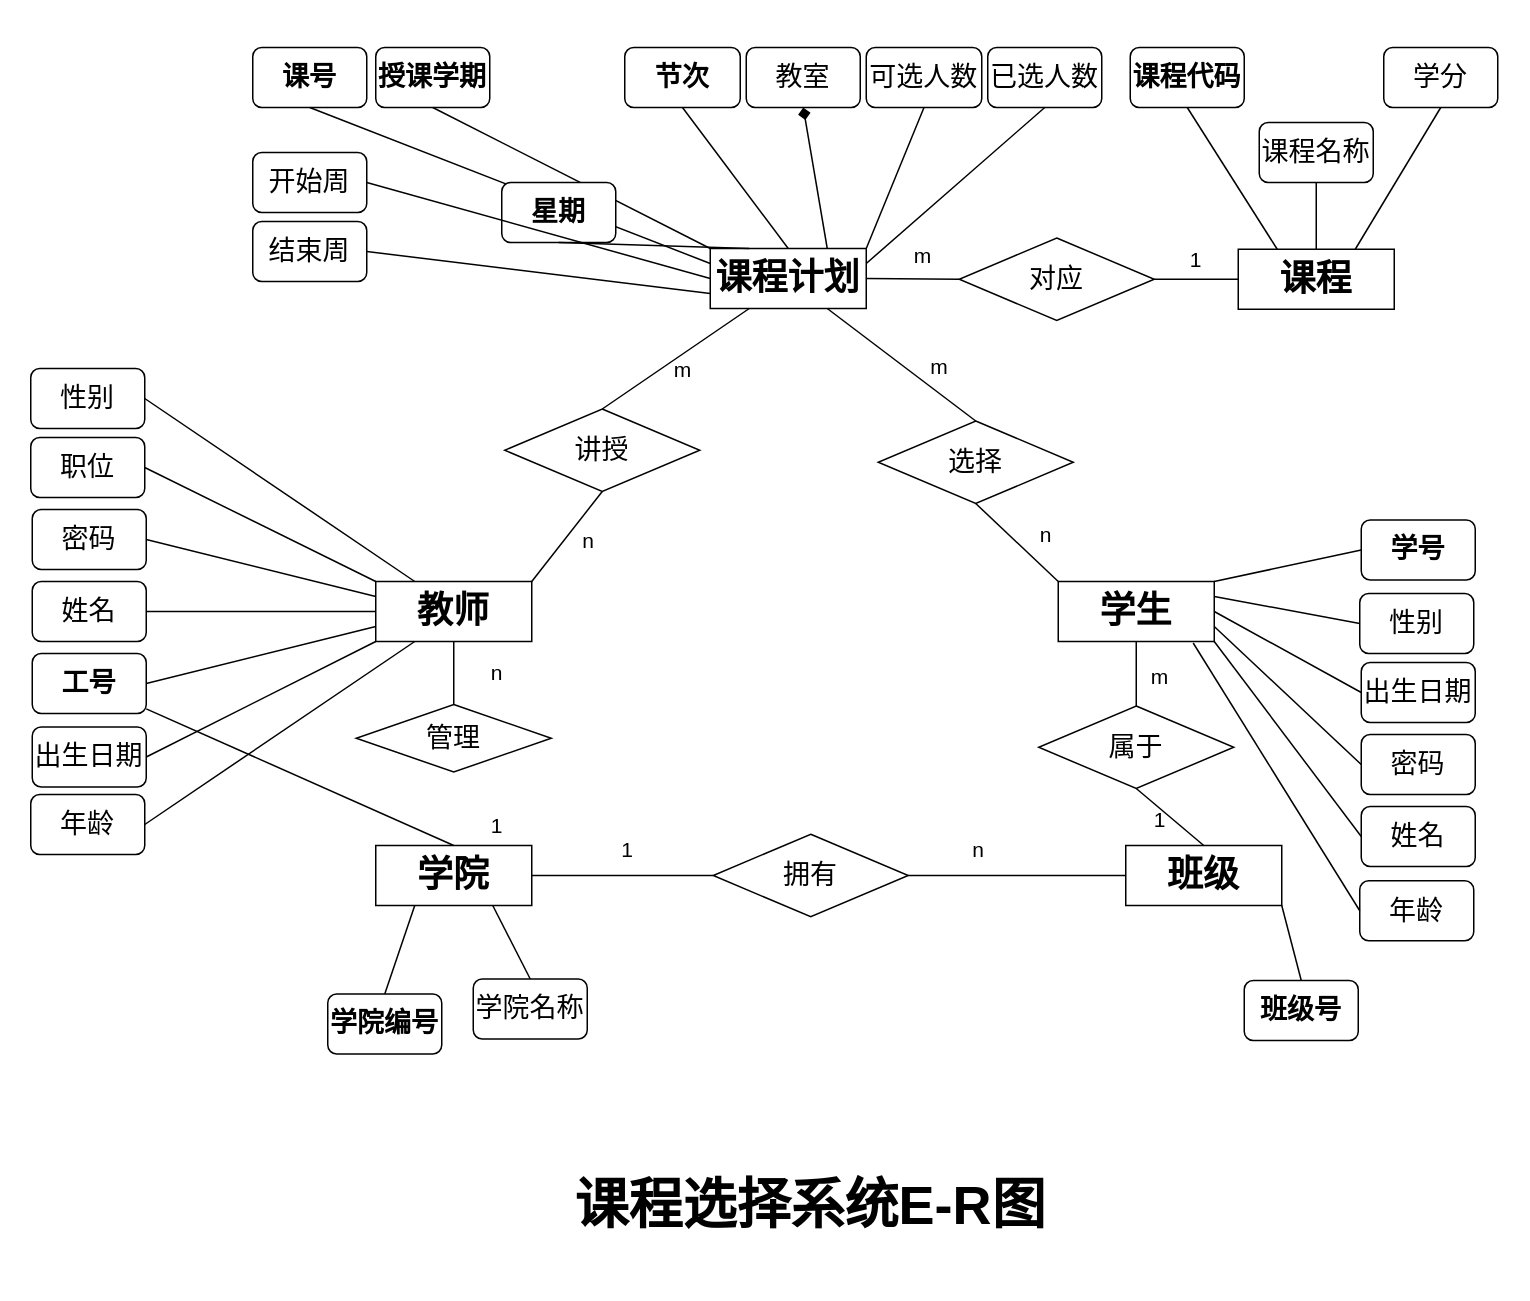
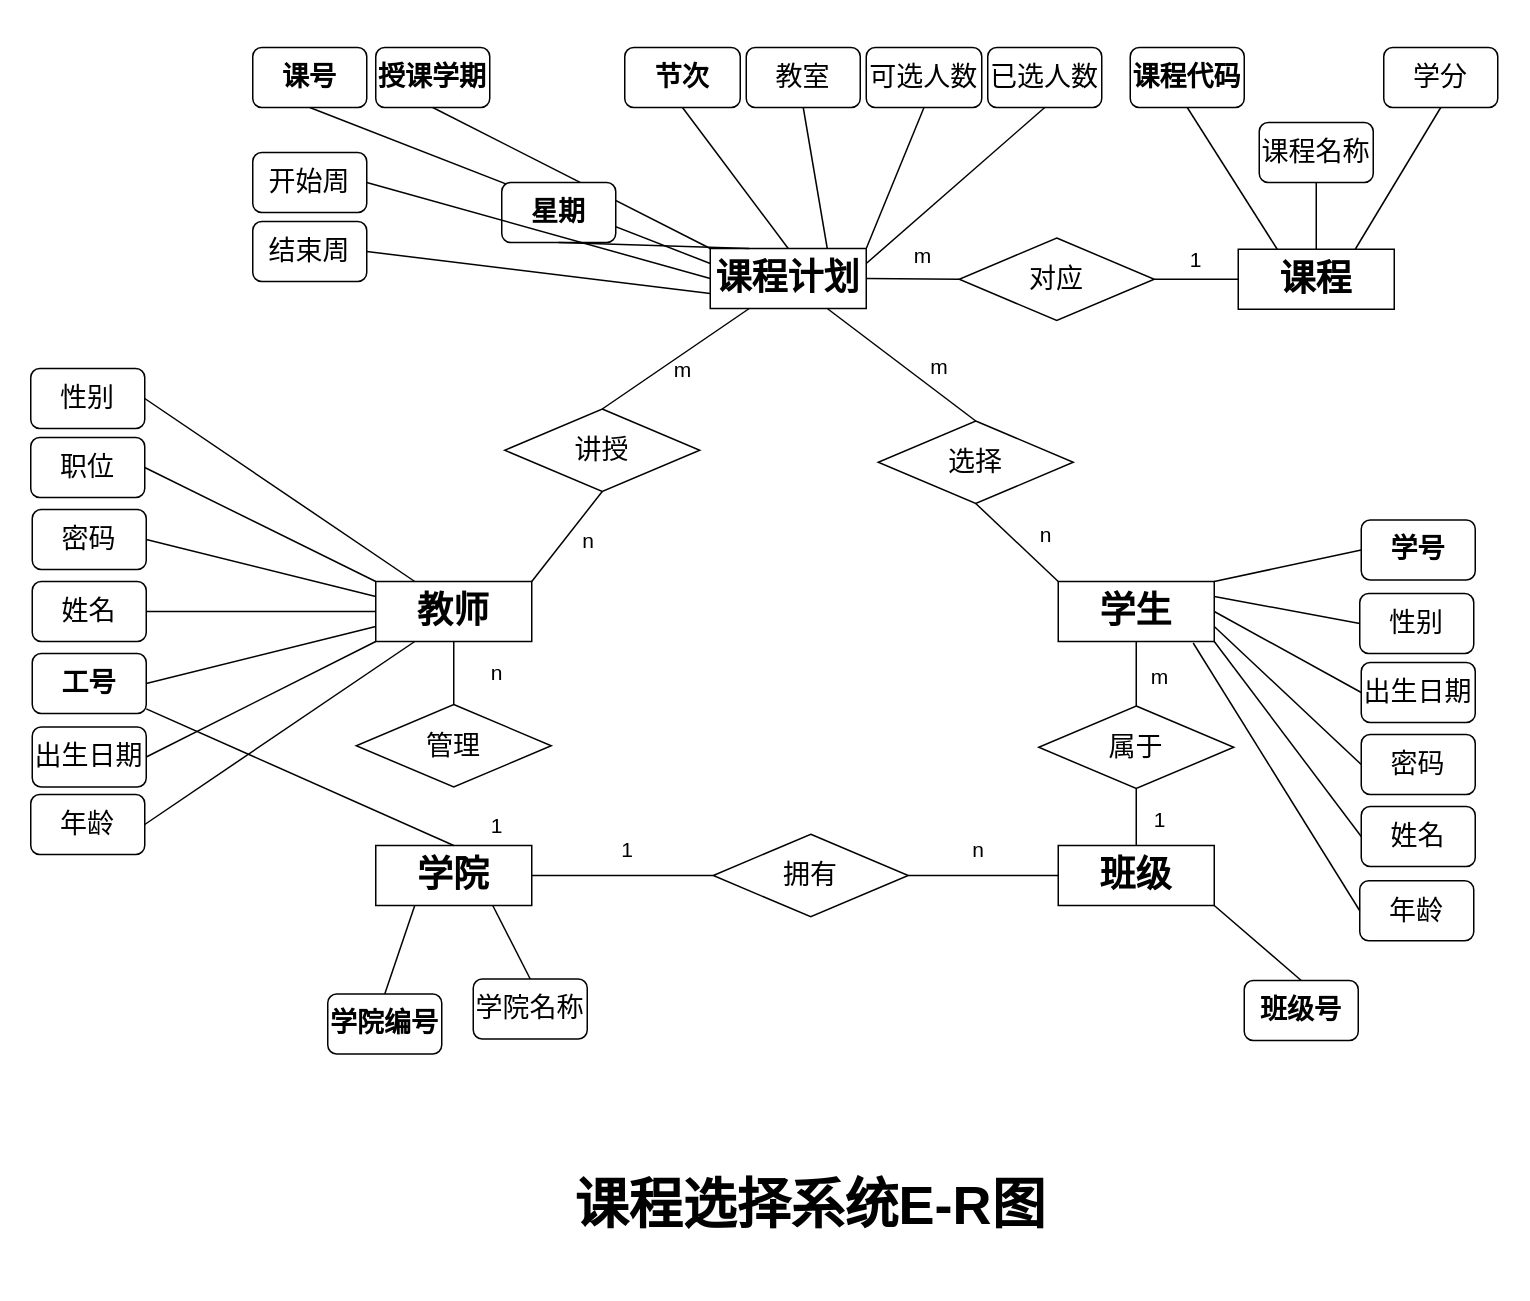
(805, 120) -> (804, 114)
(454, 738) -> (454, 746)
(1204, 875) -> (1136, 875)
